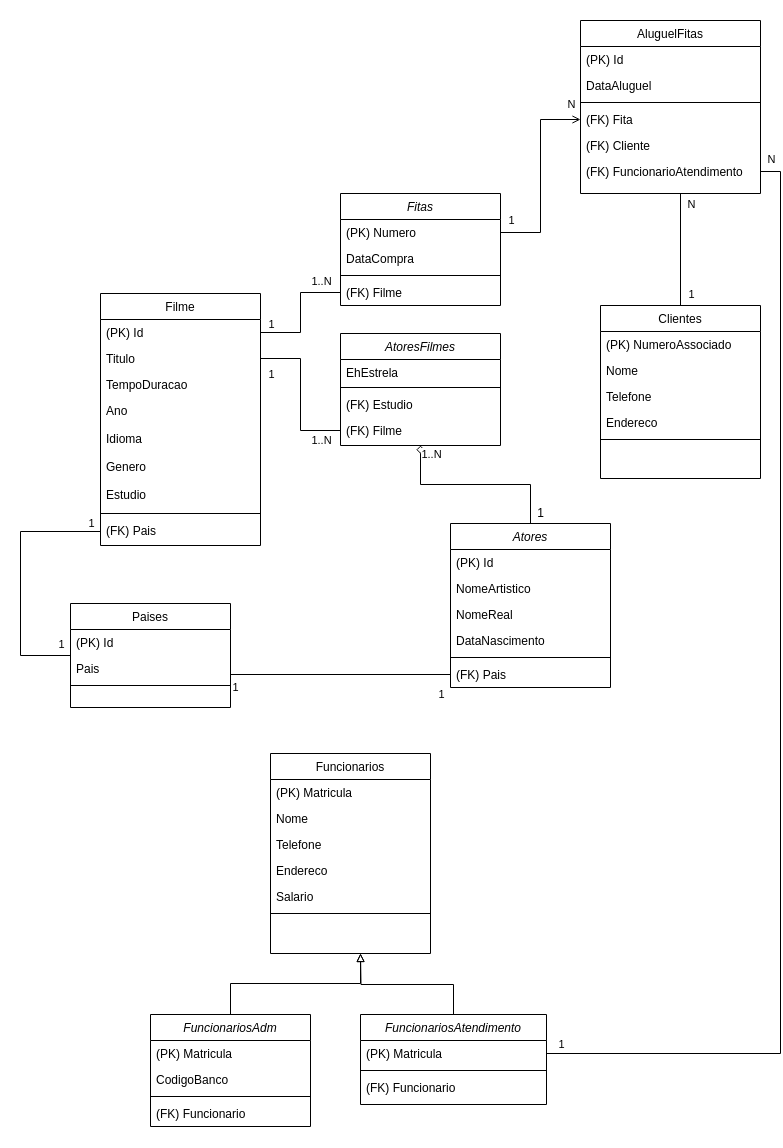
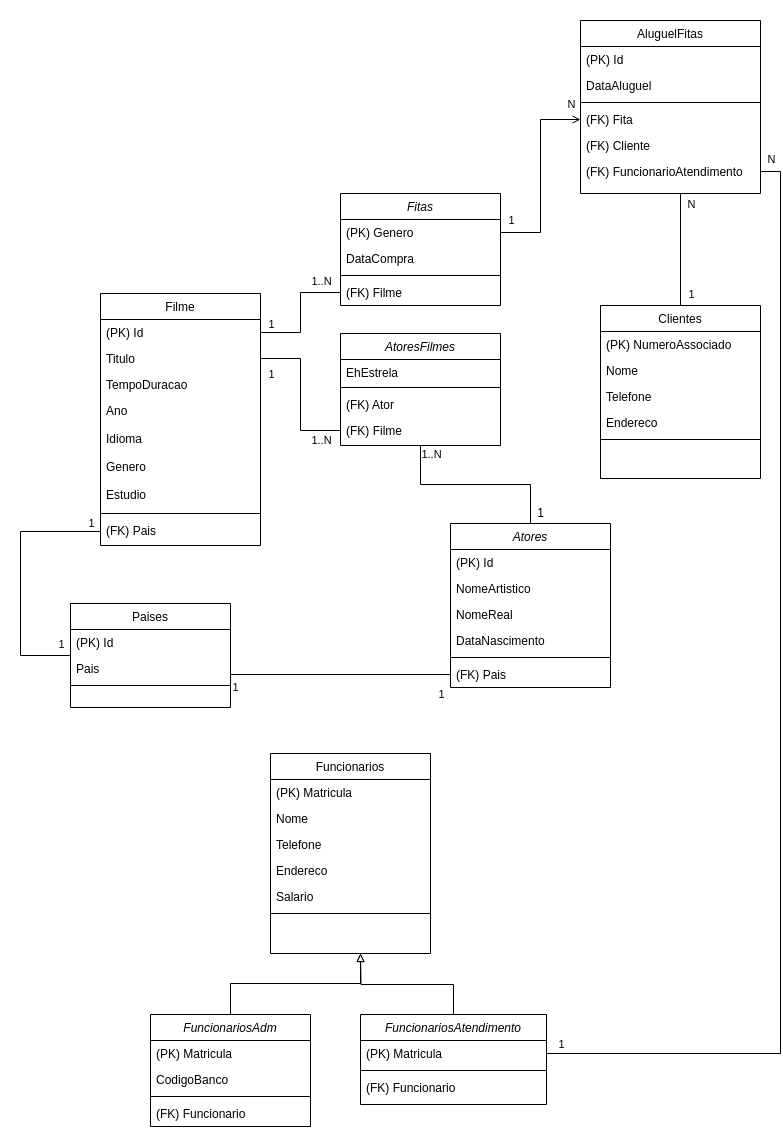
(381, 233) -> (381, 233)
(383, 405) -> (375, 405)
(421, 454) -> (421, 452)
